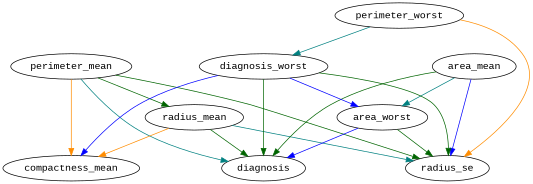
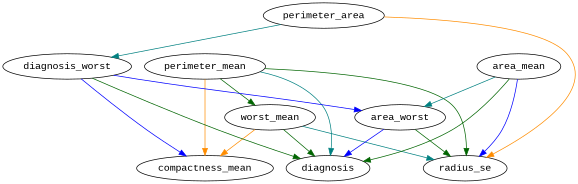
(399, 16) -> (324, 16)
(401, 89) -> none
(194, 117) -> (270, 117)
